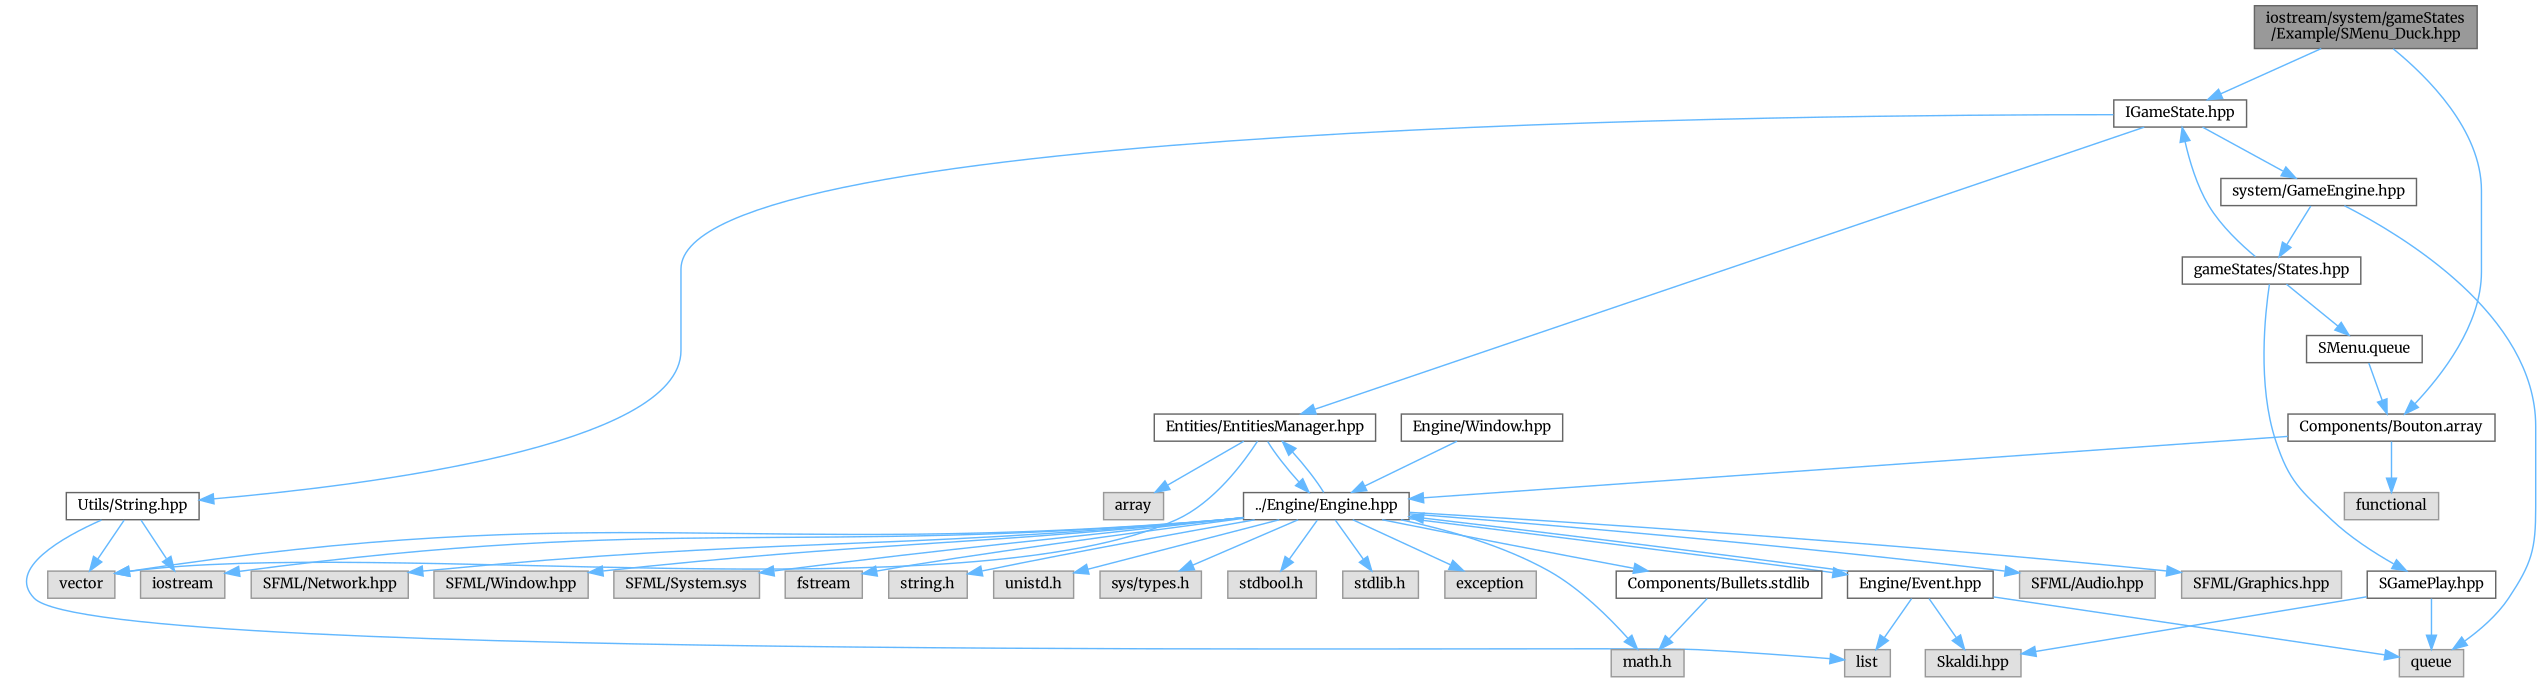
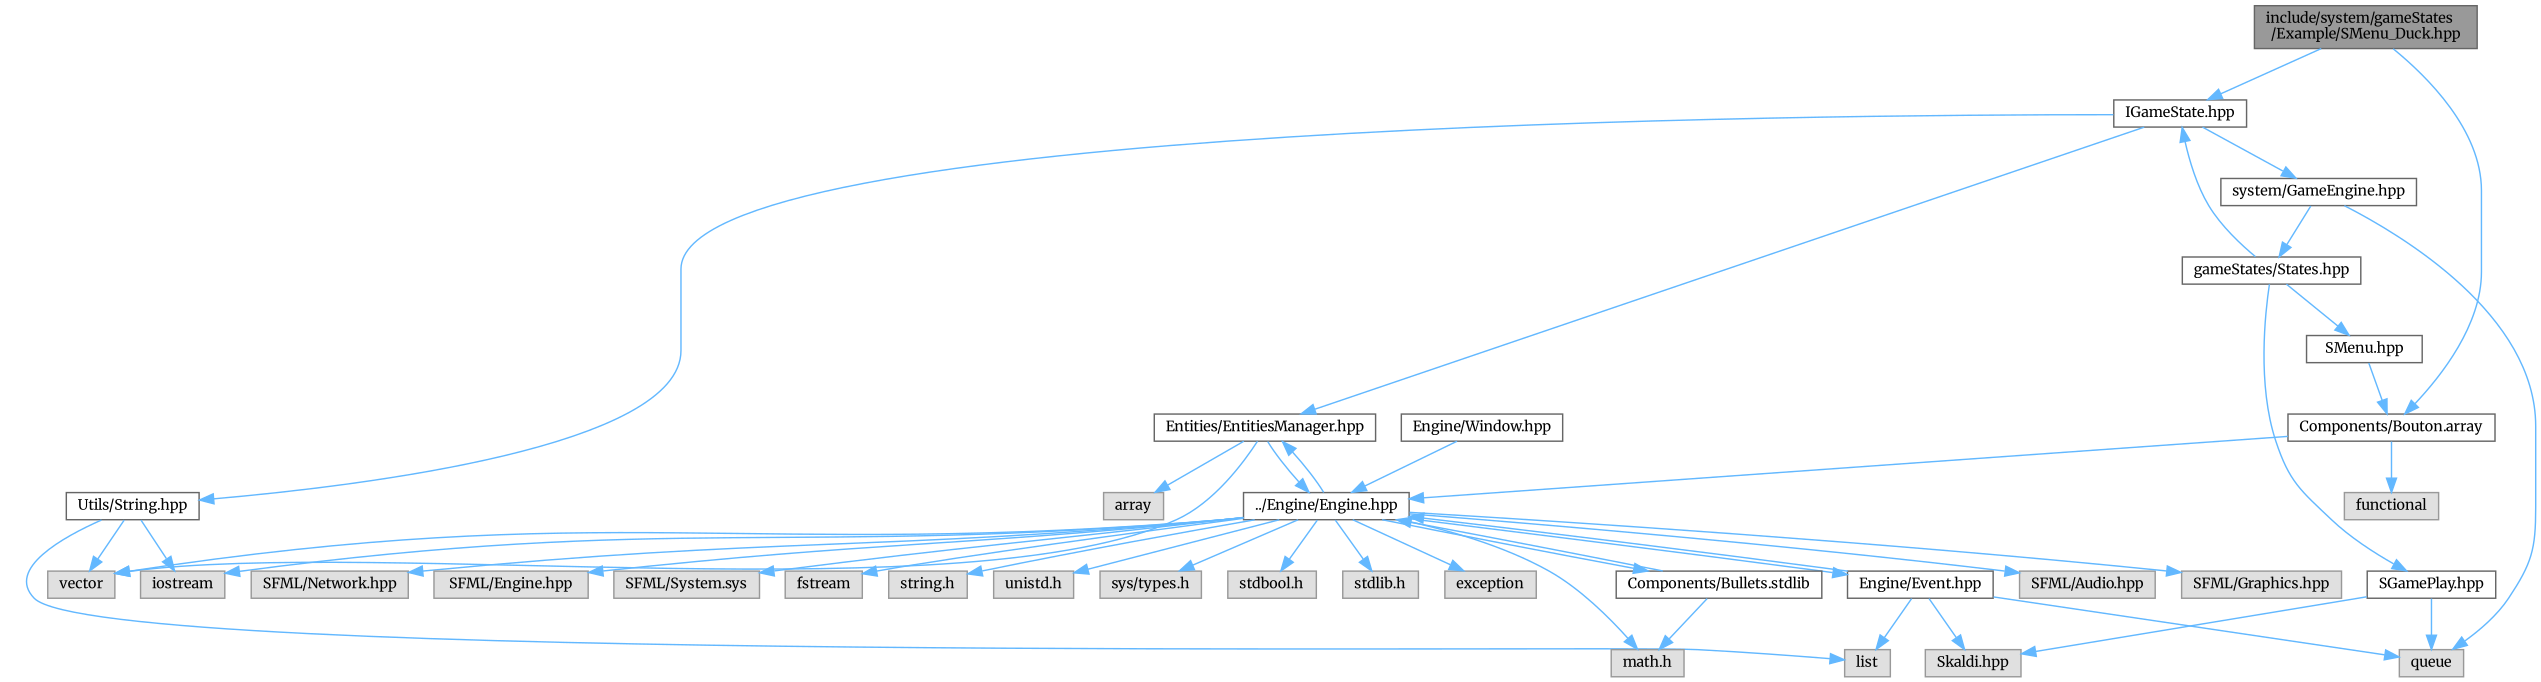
(2366, 27) -> (2366, 27)
(2364, 349) -> (2364, 349)
none -> (1537, 546)
(511, 585) -> (511, 585)
